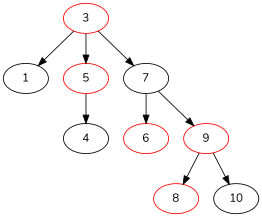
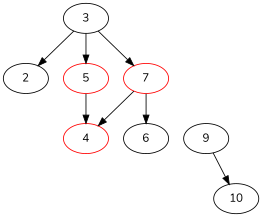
(86, 18) -> (86, 18)
(26, 78) -> (26, 78)
(146, 78) -> (146, 78)
(173, 106) -> (119, 106)
(86, 139) -> (86, 139)
(146, 139) -> (146, 139)
(206, 139) -> (206, 139)
(176, 199) -> none
